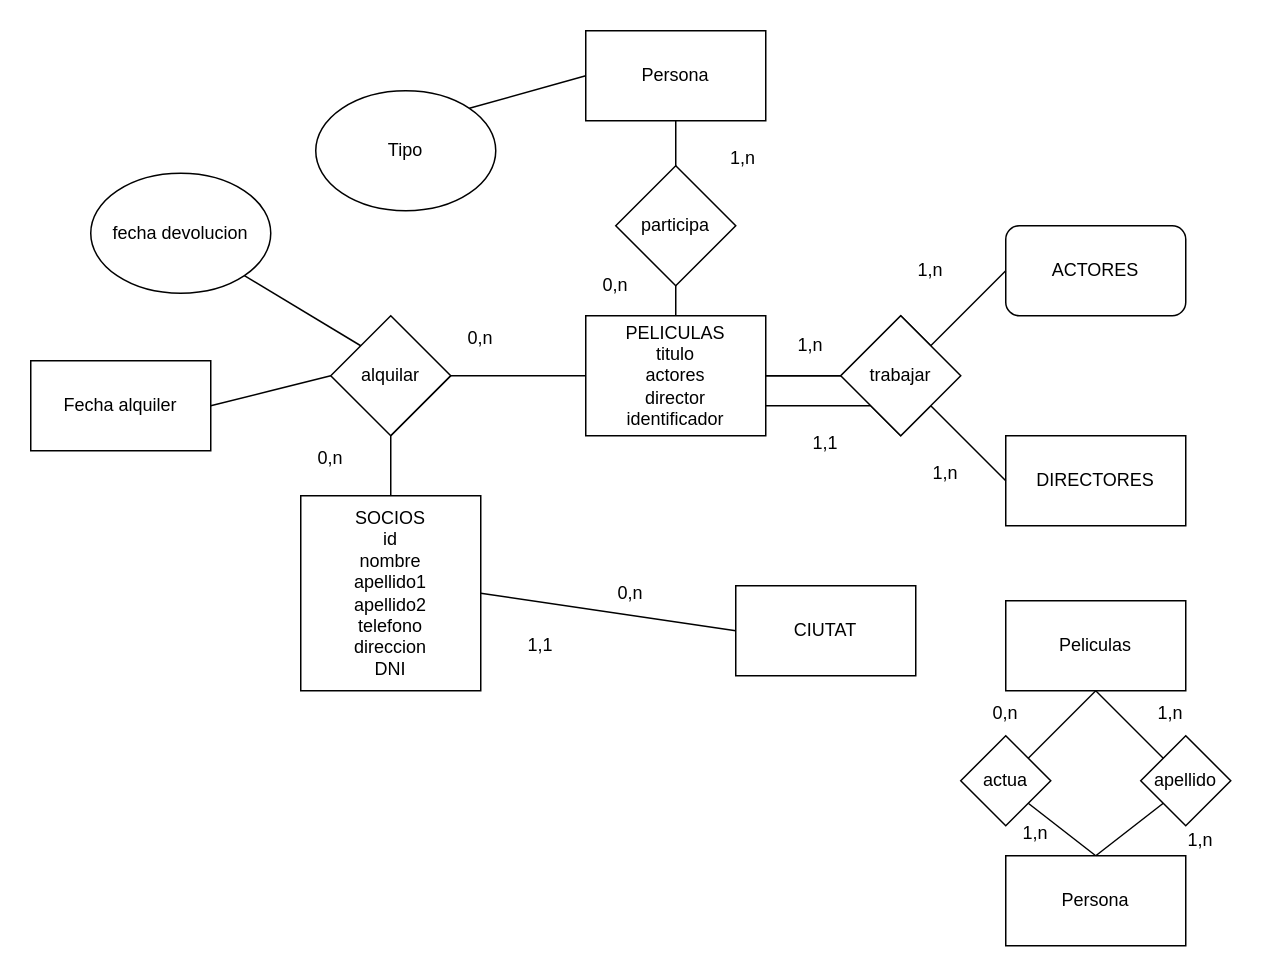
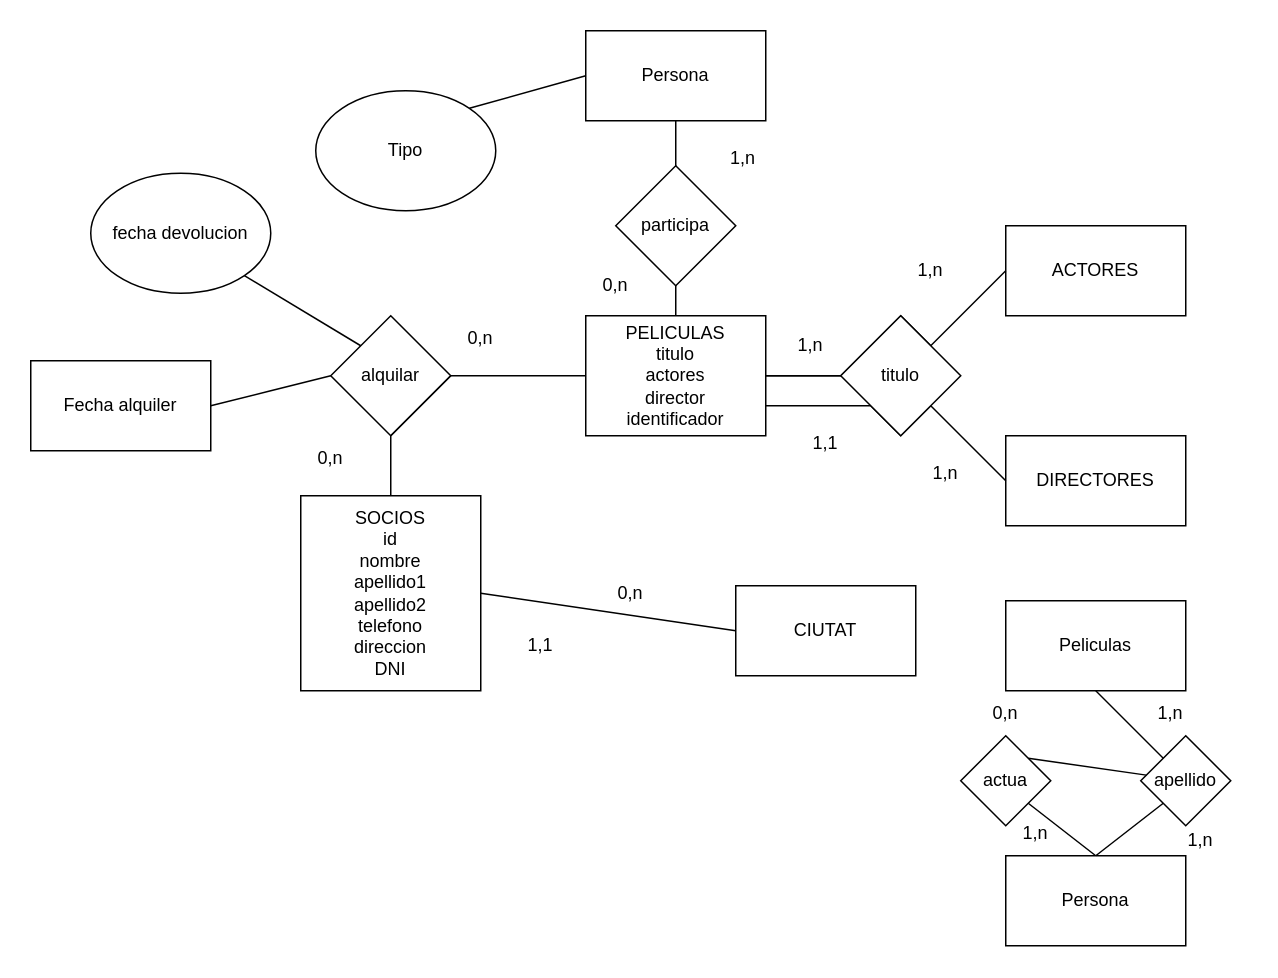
(1096, 271) -> (1096, 271)
(901, 376) -> (901, 376)
(1061, 726) -> (1087, 767)
